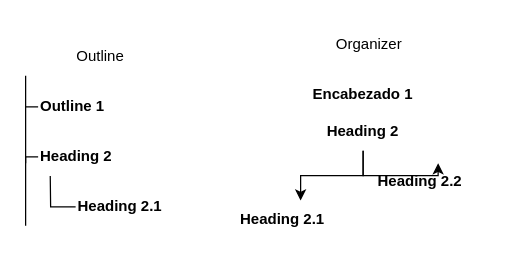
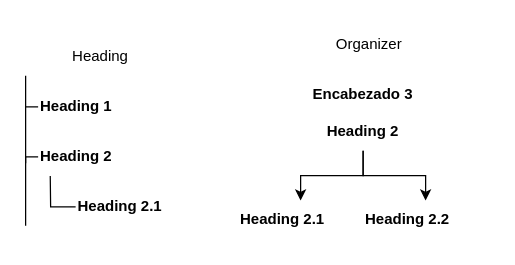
(101, 57) -> (101, 57)
(363, 94) -> (363, 94)
(73, 107) -> (75, 107)
(438, 182) -> (426, 219)
